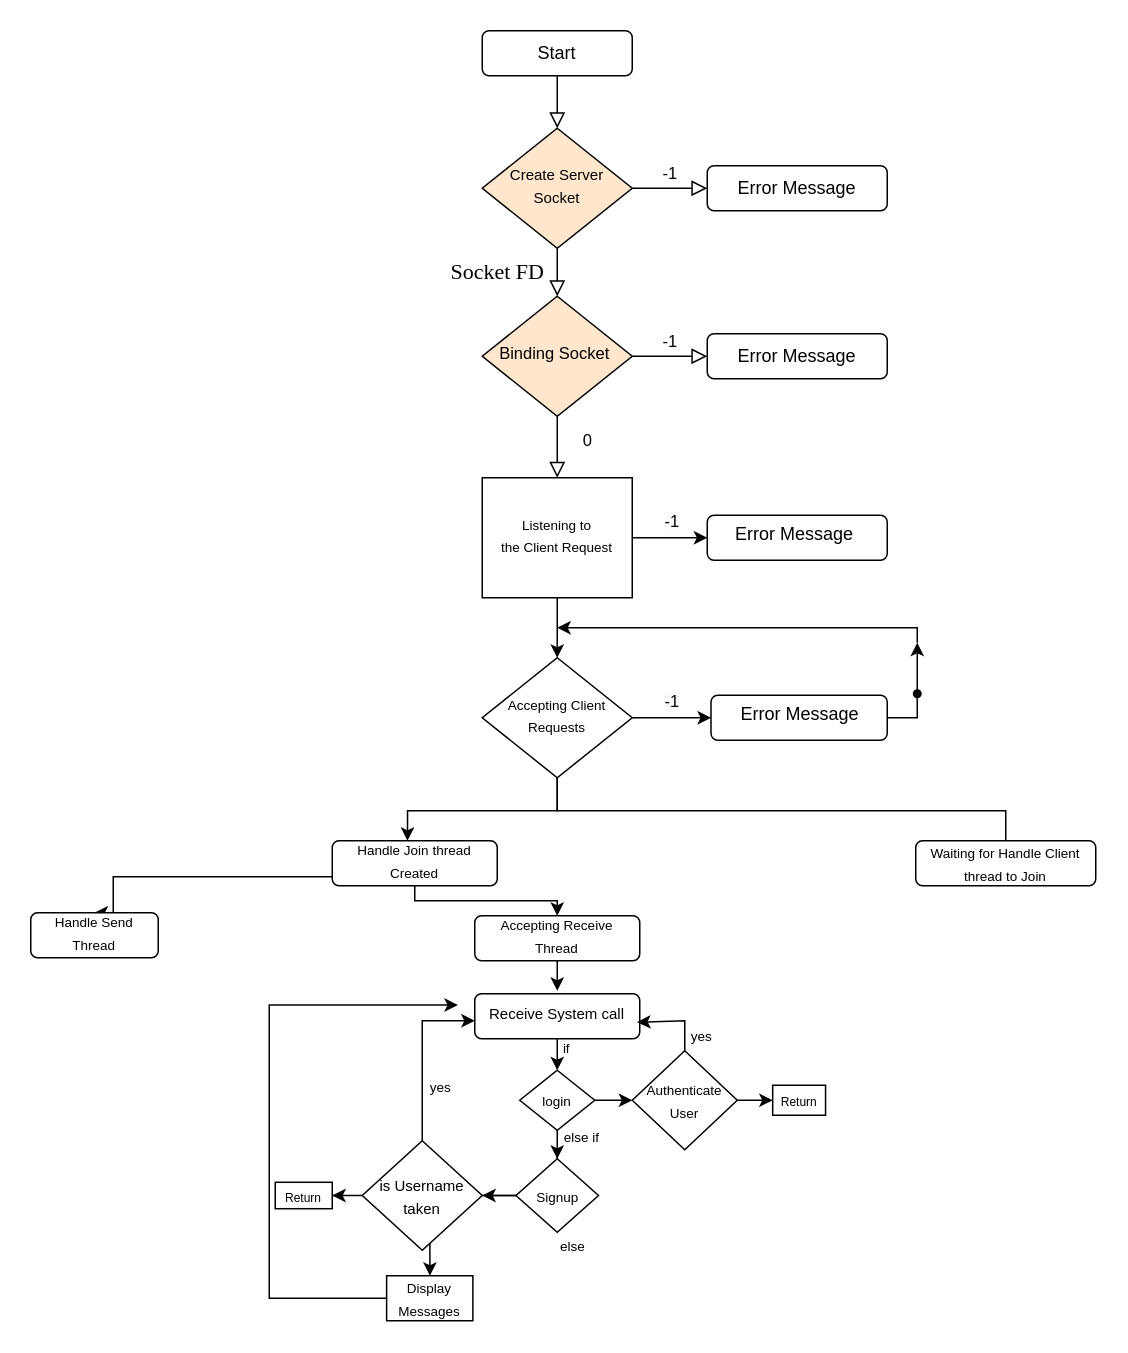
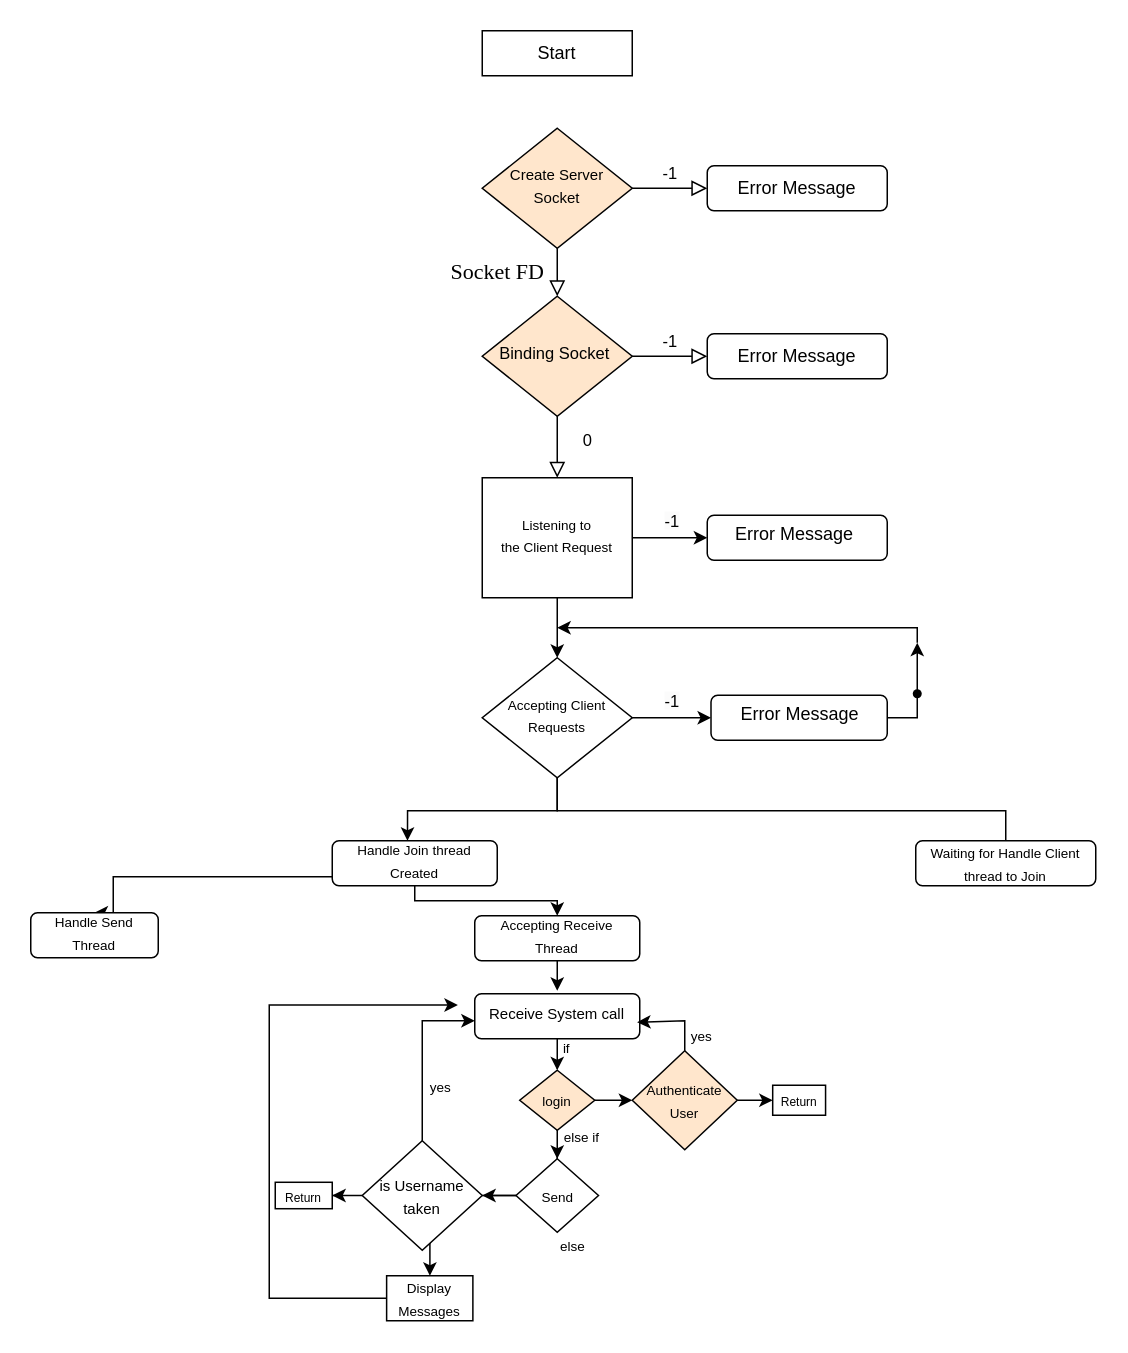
(557, 53) -> (557, 53)
(557, 101) -> none
(557, 1100) -> (557, 1100)
(685, 1100) -> (685, 1100)
(558, 1196) -> (558, 1196)
